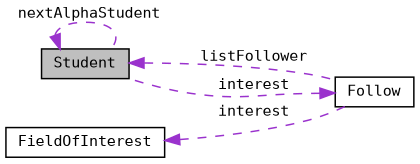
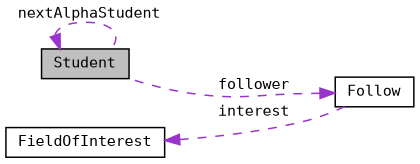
(240, 67) -> none
(250, 85) -> (250, 85)
